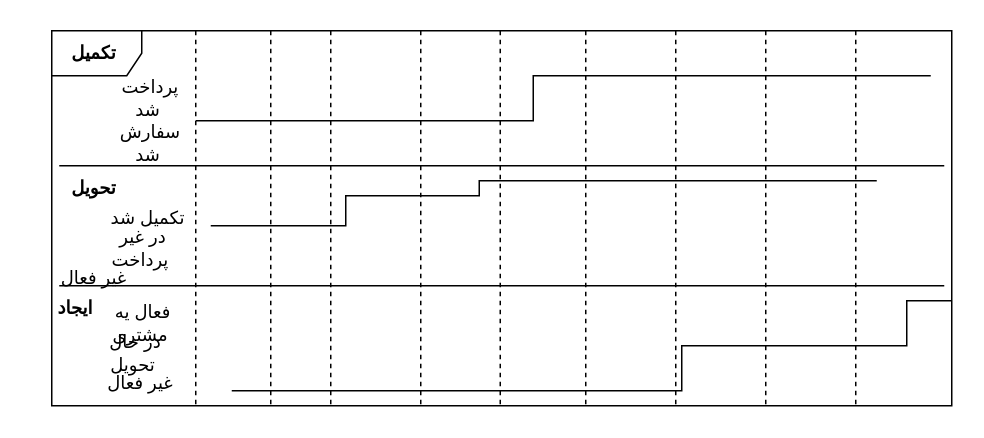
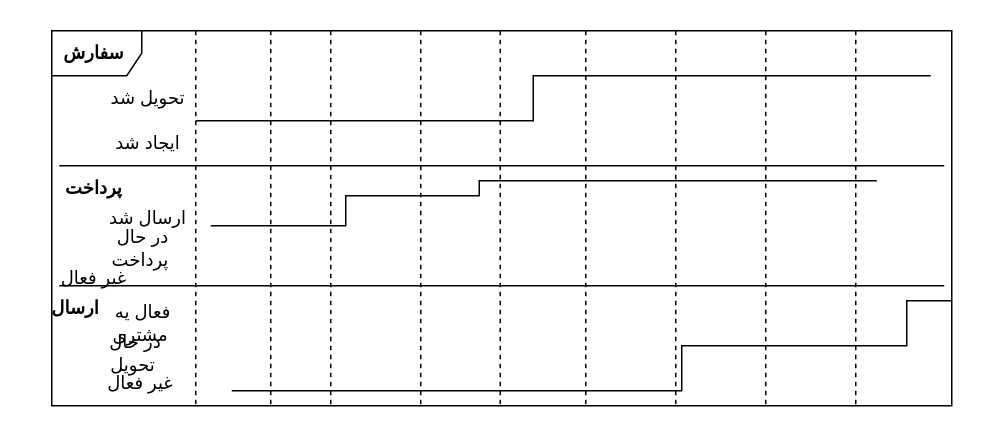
(97, 53) -> (97, 53)
(151, 98) -> (151, 98)
(151, 143) -> (151, 143)
(97, 188) -> (97, 188)
(151, 218) -> (151, 218)
(143, 248) -> (143, 248)
(76, 308) -> (76, 308)
